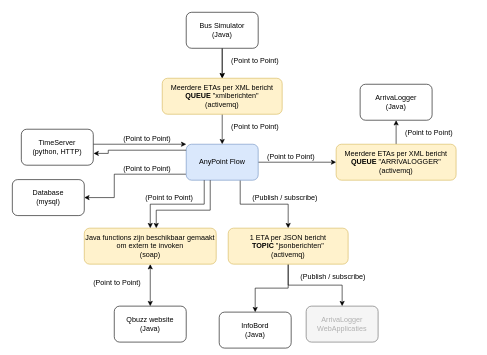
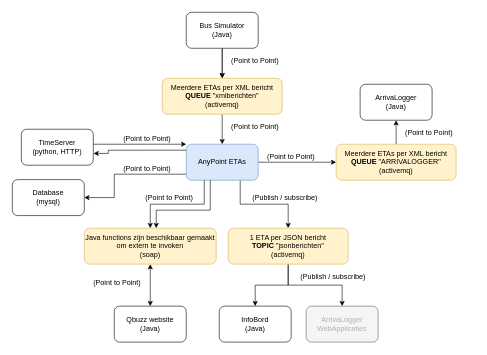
(222, 162) -> (222, 162)
(255, 330) -> (255, 324)
